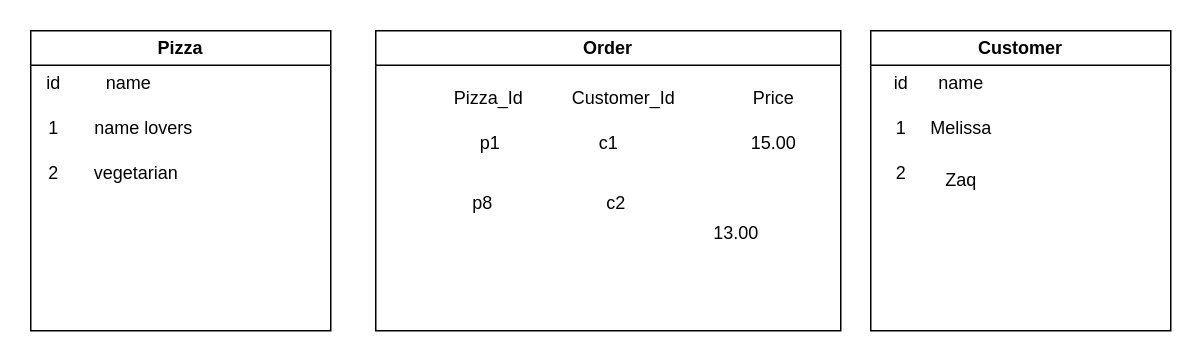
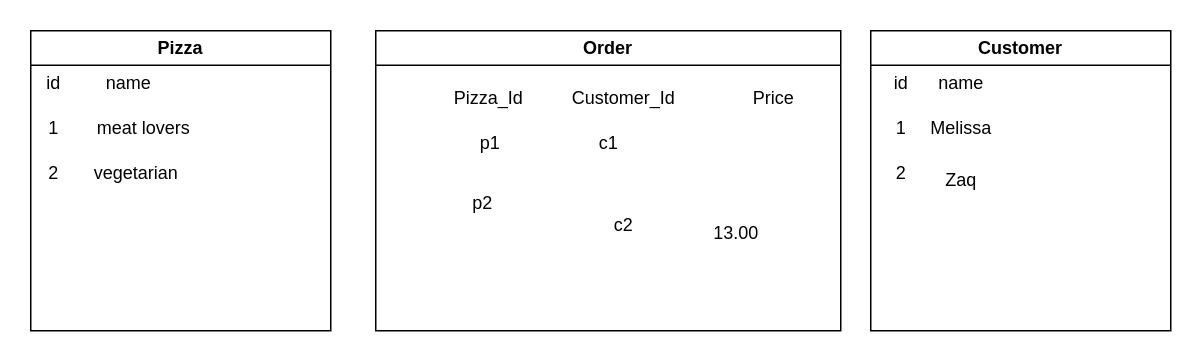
(144, 128) -> (144, 128)
(773, 143) -> none
(483, 203) -> (483, 203)
(616, 203) -> (623, 226)
